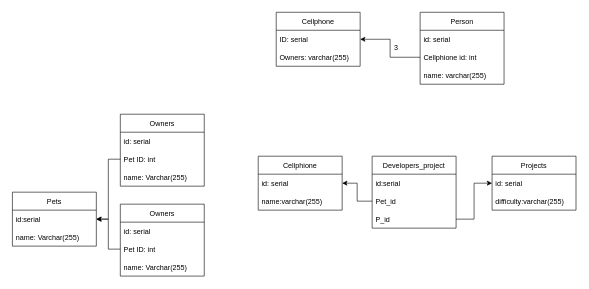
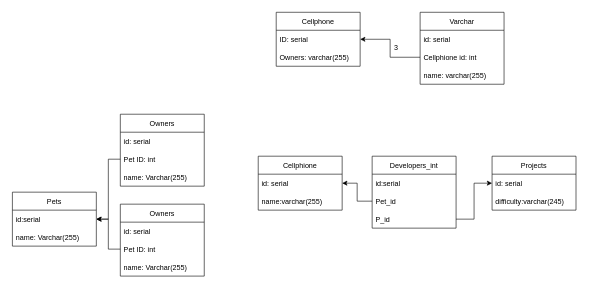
(462, 22) -> (462, 22)
(414, 166) -> (414, 166)
(538, 202) -> (538, 202)
